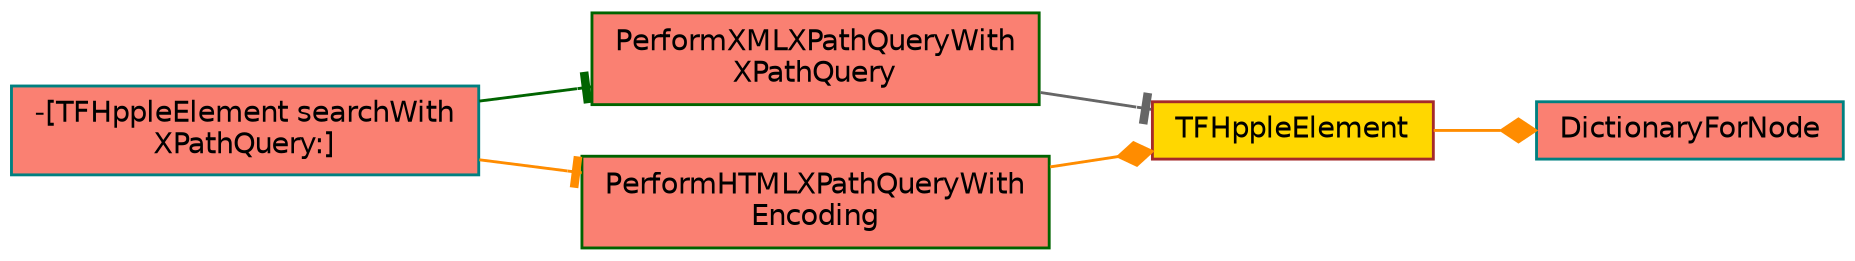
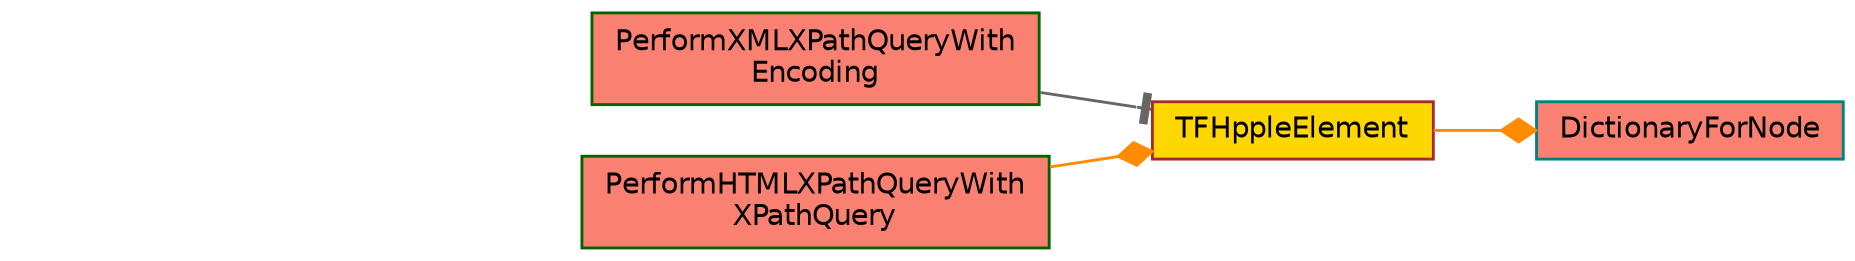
(816, 59) -> (816, 59)
(245, 130) -> none
(816, 202) -> (816, 202)
